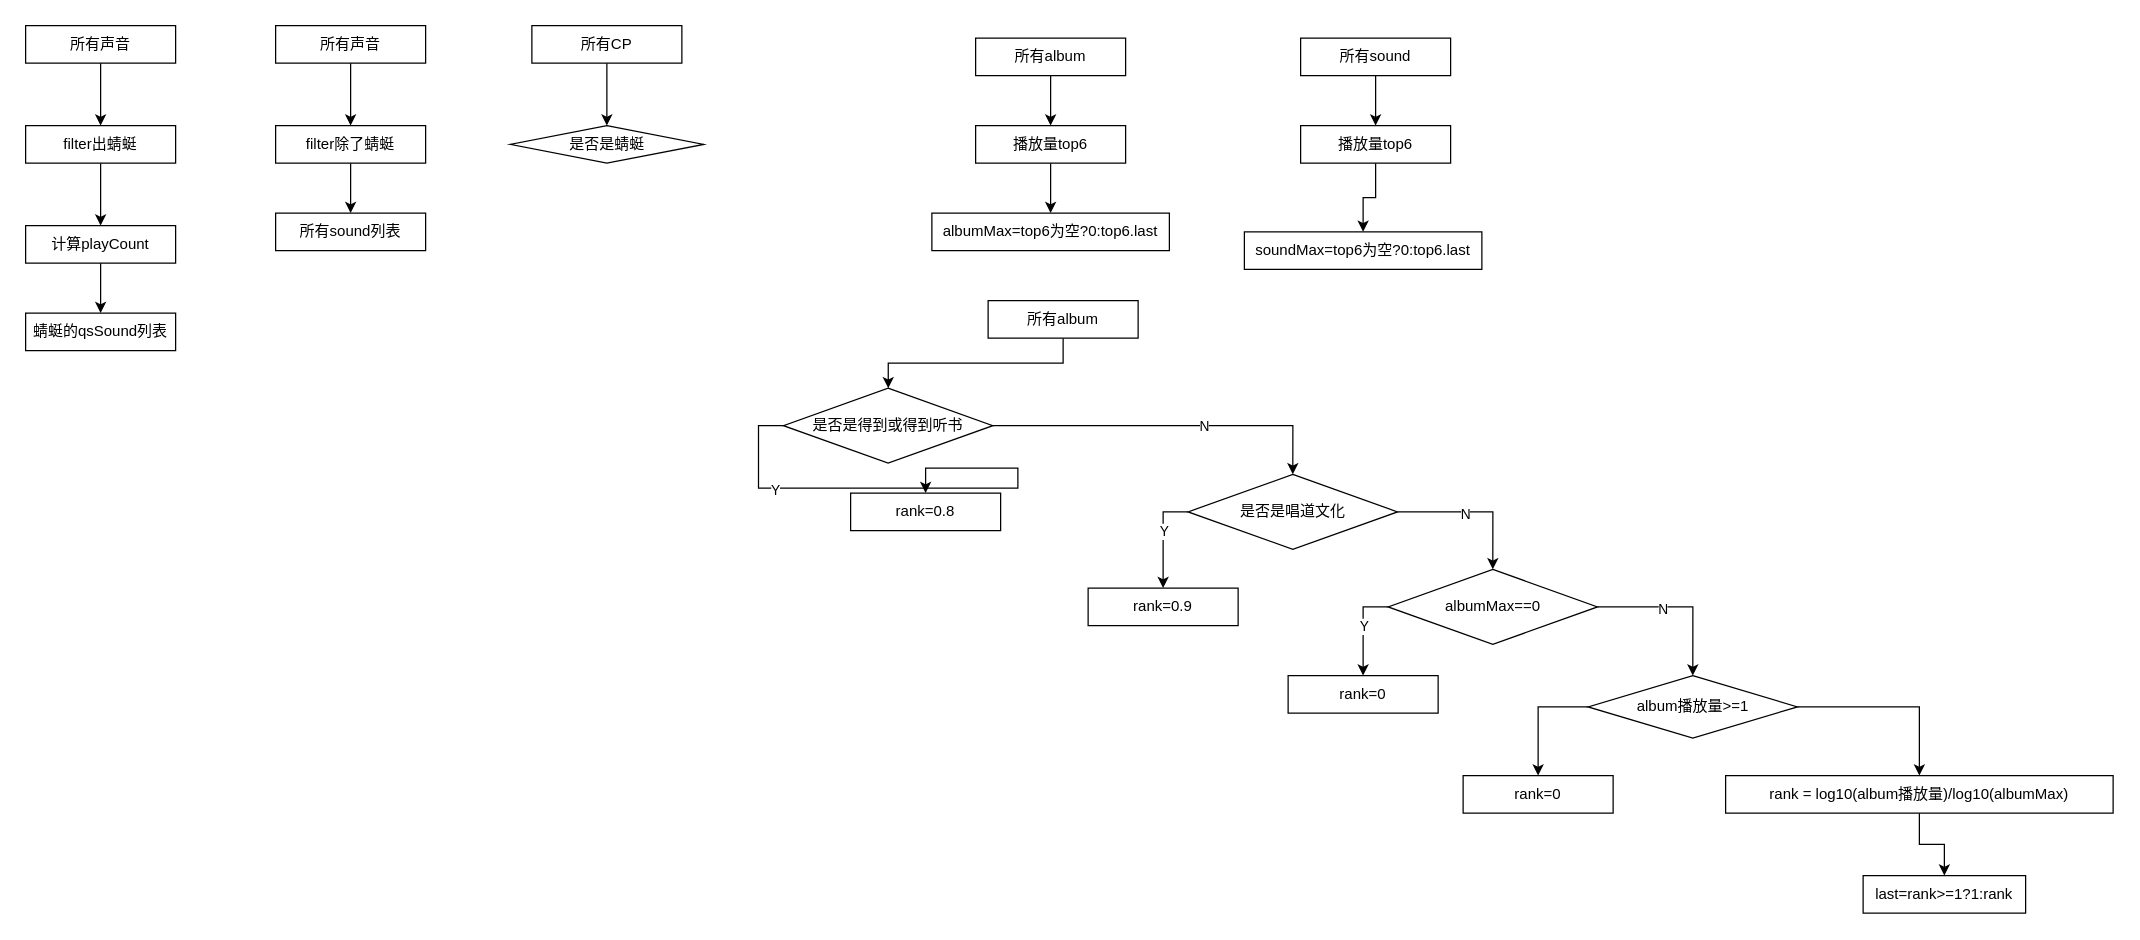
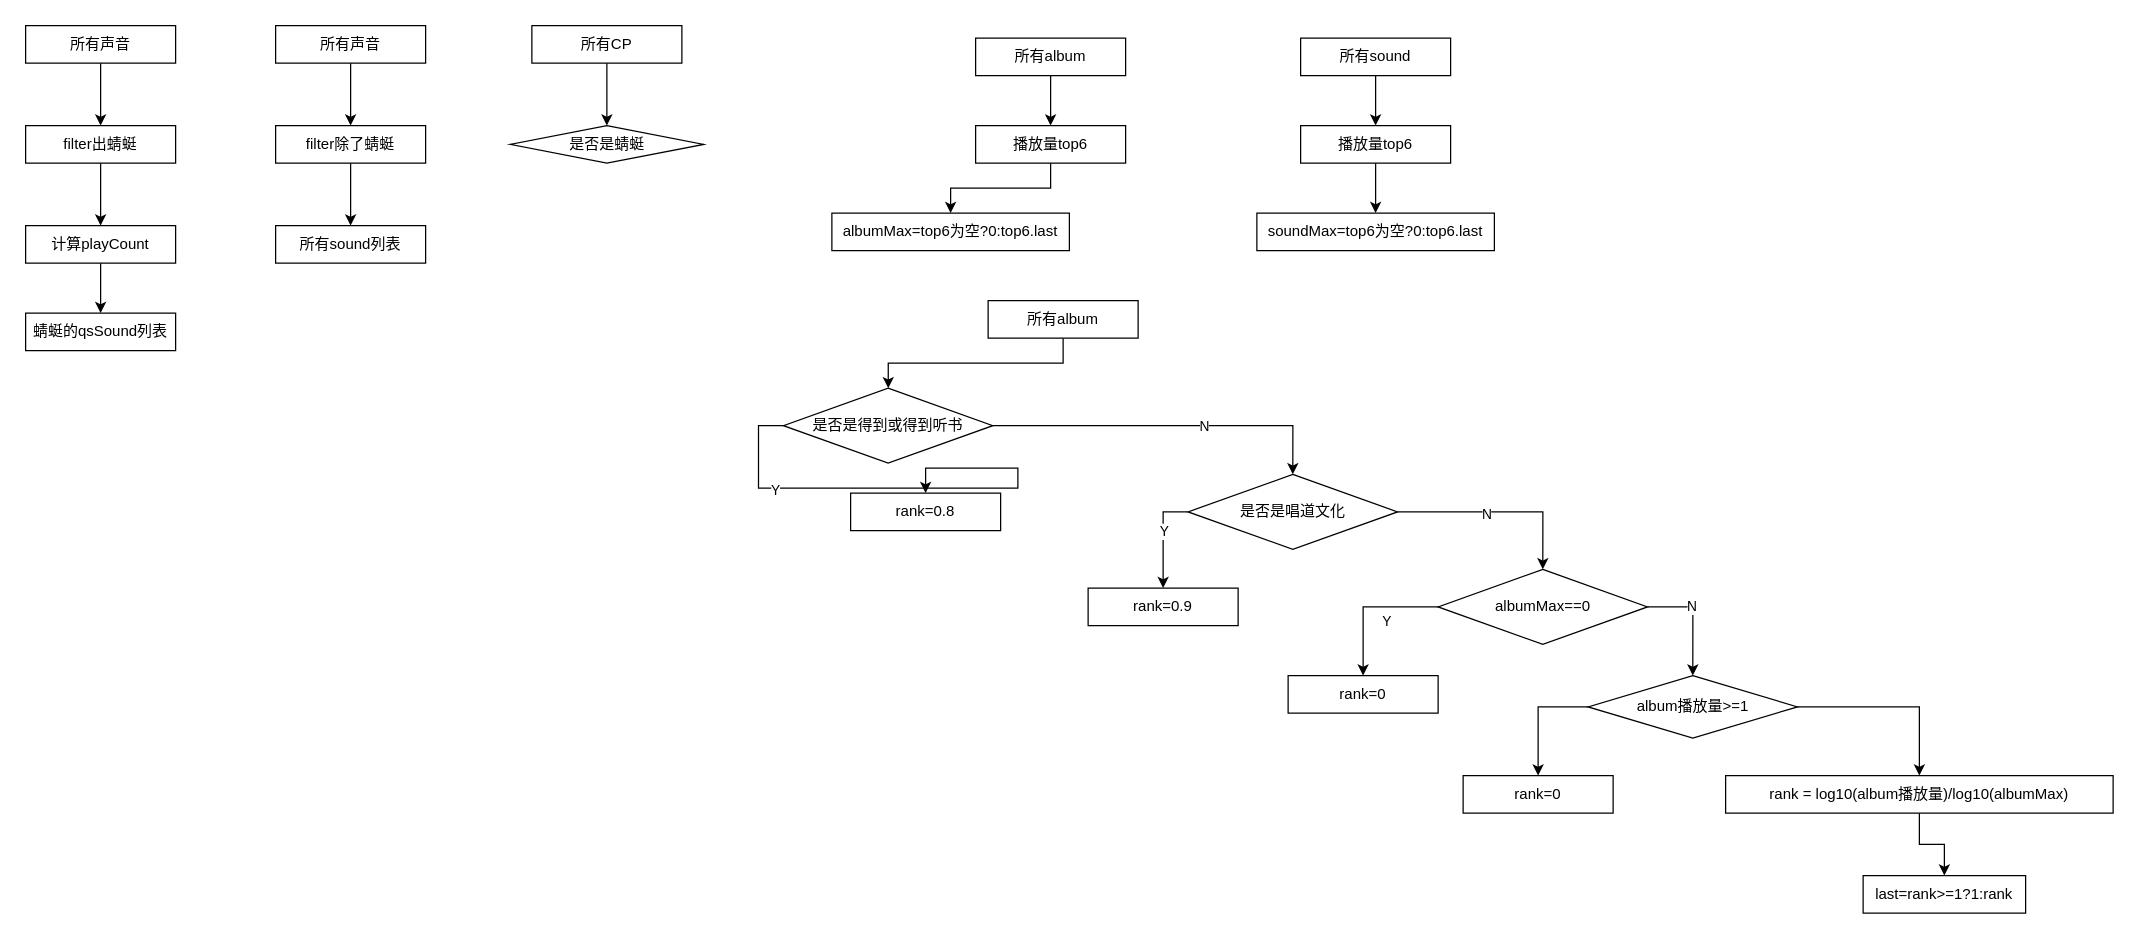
(351, 232) -> (351, 244)
(1051, 232) -> (951, 232)
(1363, 251) -> (1376, 232)
(1493, 607) -> (1543, 607)
